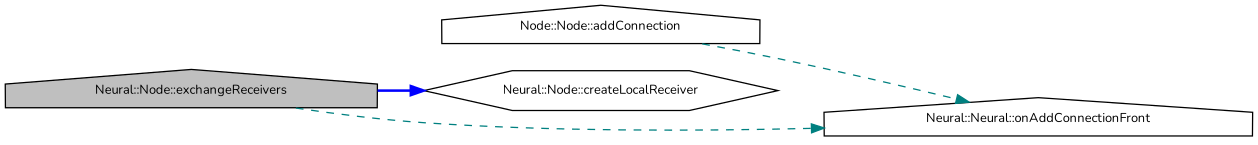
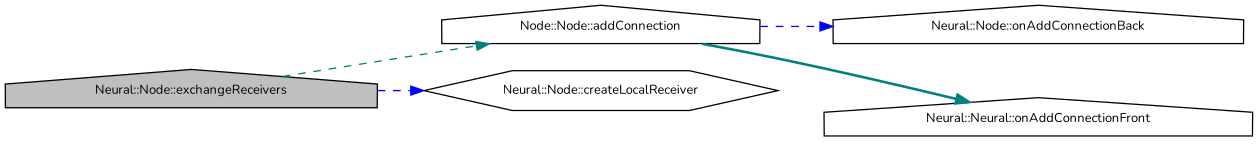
none -> (1038, 26)
(830, 70) -> (830, 70)
(394, 91) -> (394, 91)
(553, 129) -> (380, 61)
